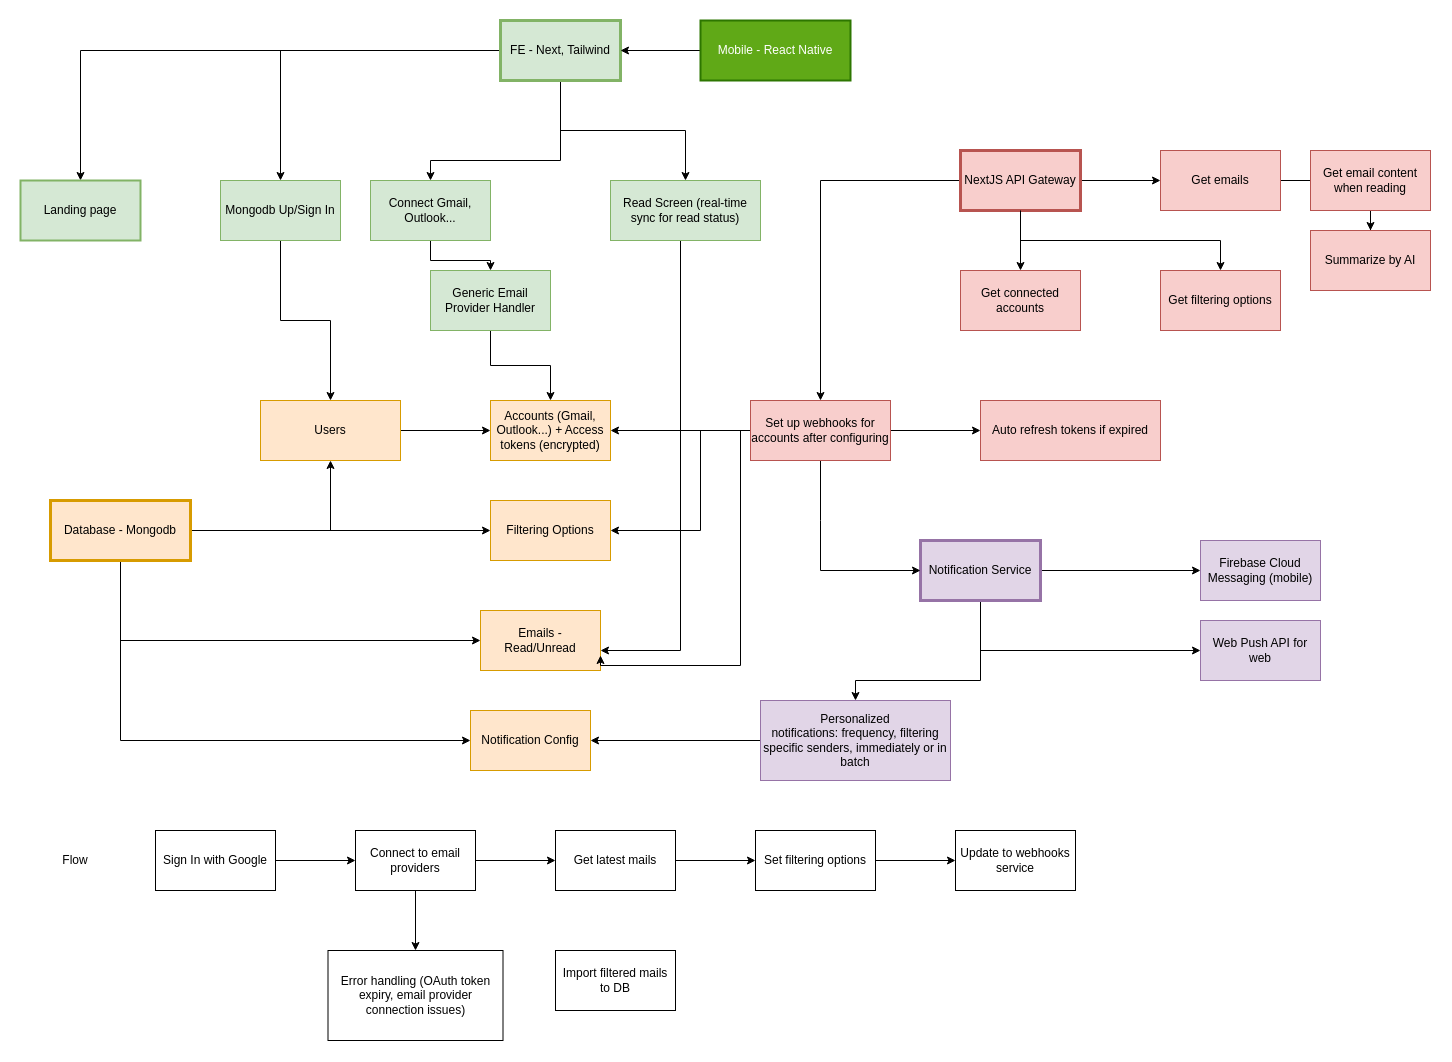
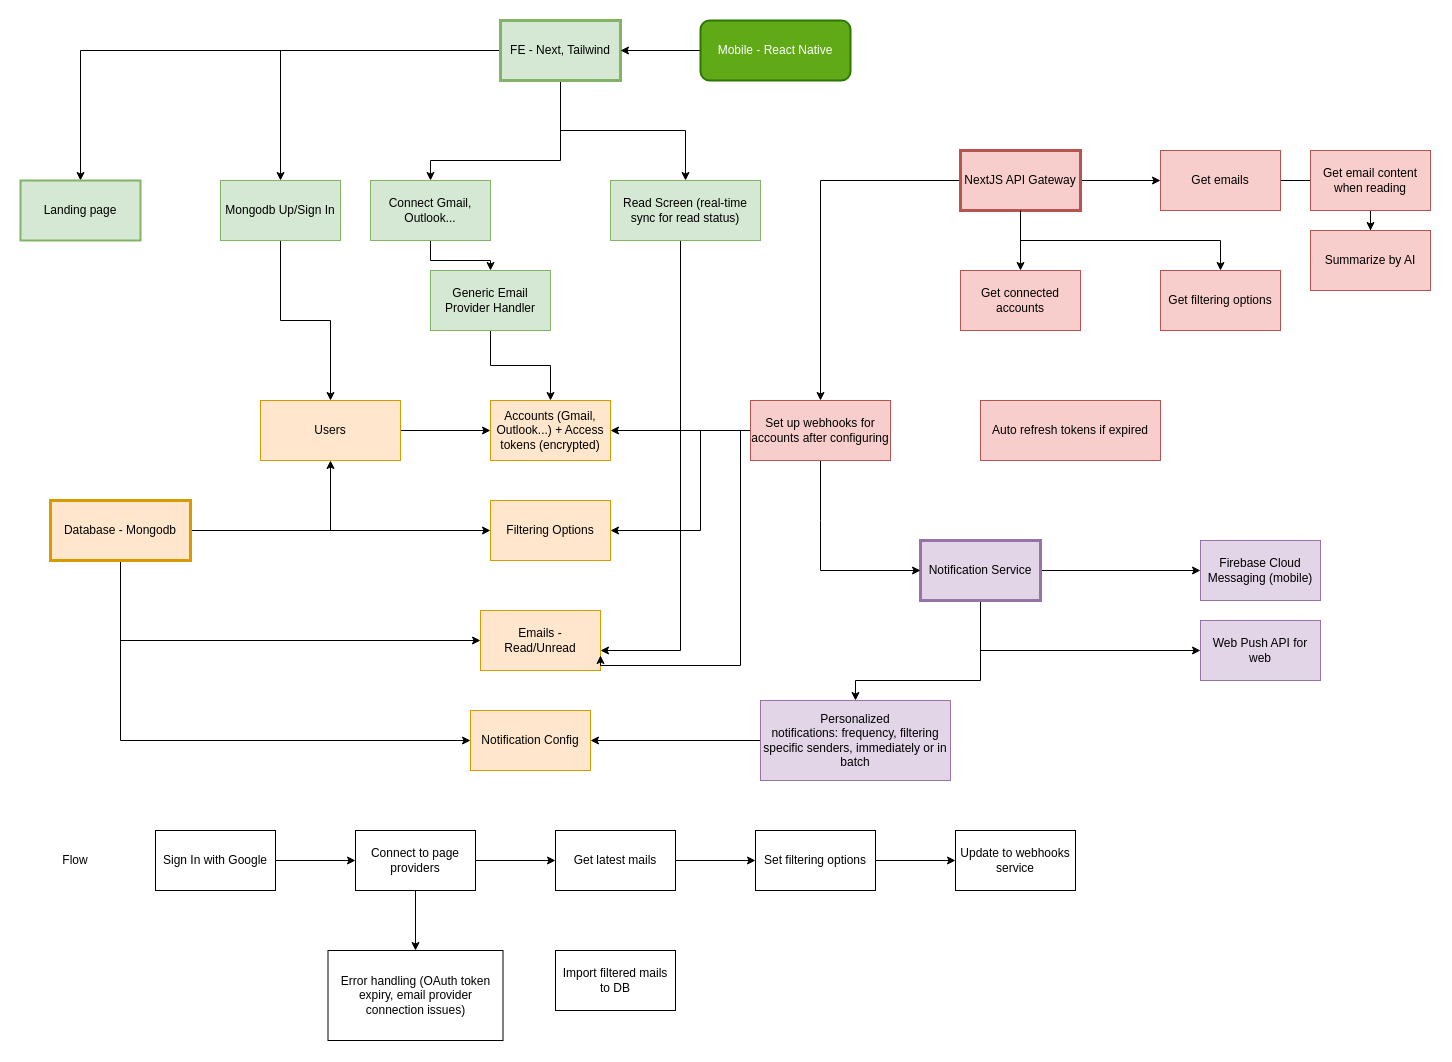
(776, 51) -> (776, 51)
(932, 431) -> none
(416, 861) -> (416, 861)
